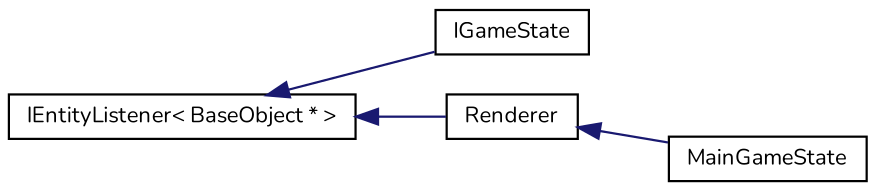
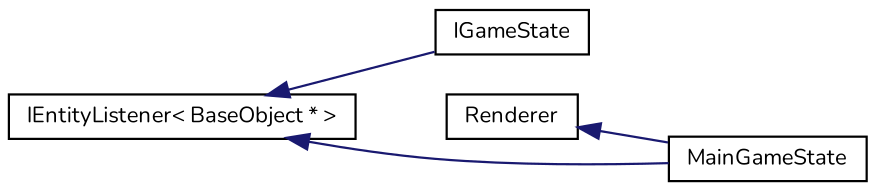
(412, 117) -> (488, 162)
